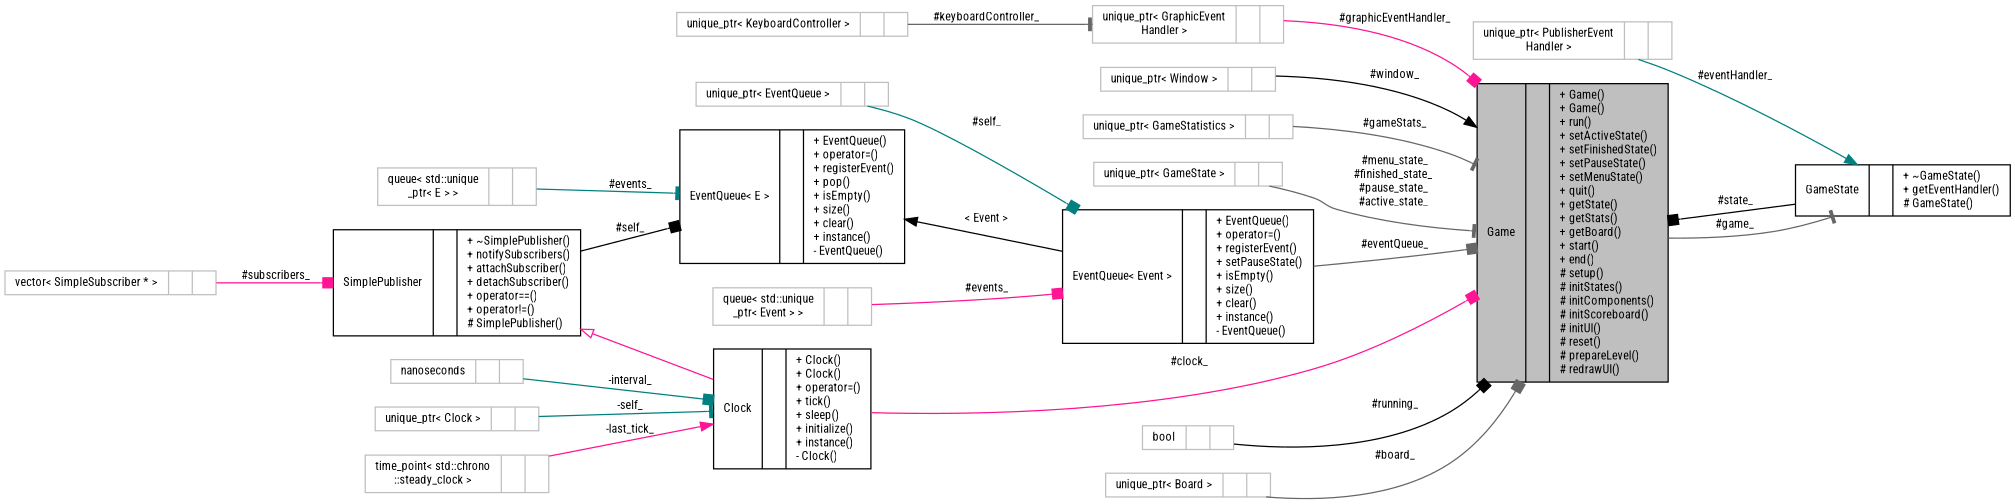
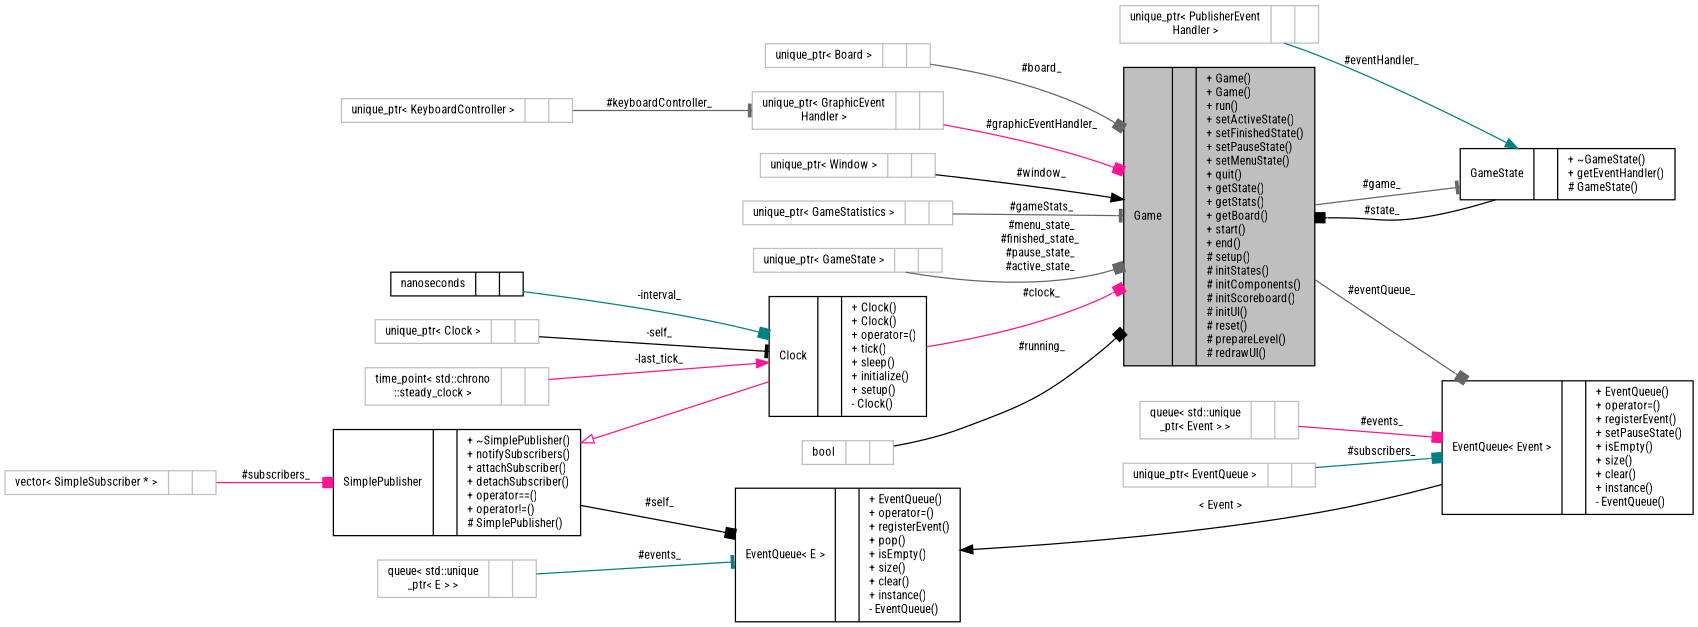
(985, 122) -> (1380, 452)
(1367, 217) -> (1009, 282)
(1389, 259) -> (1385, 327)
(457, 371) -> (457, 284)
(623, 414) -> (651, 344)
(825, 443) -> (874, 390)
